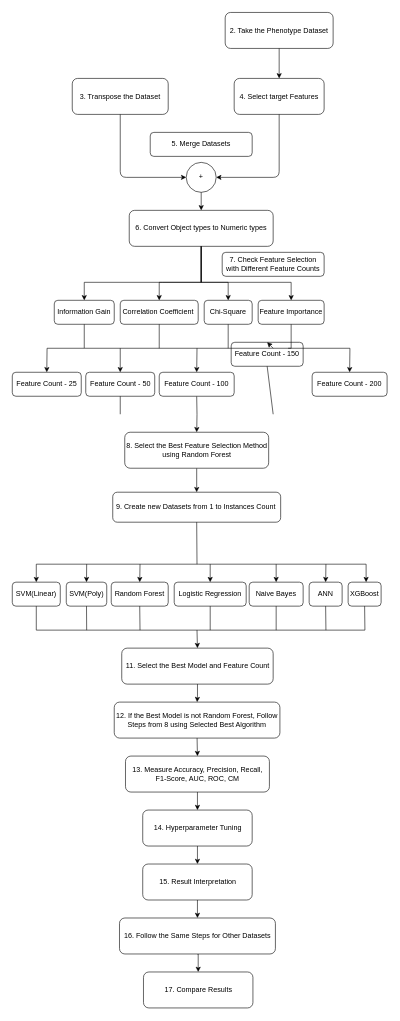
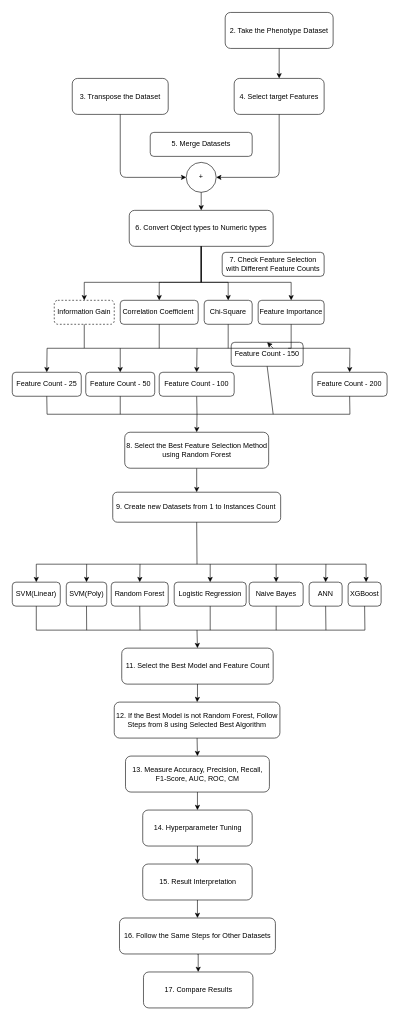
(84, 312) -> (84, 312)
none -> (199, 414)
